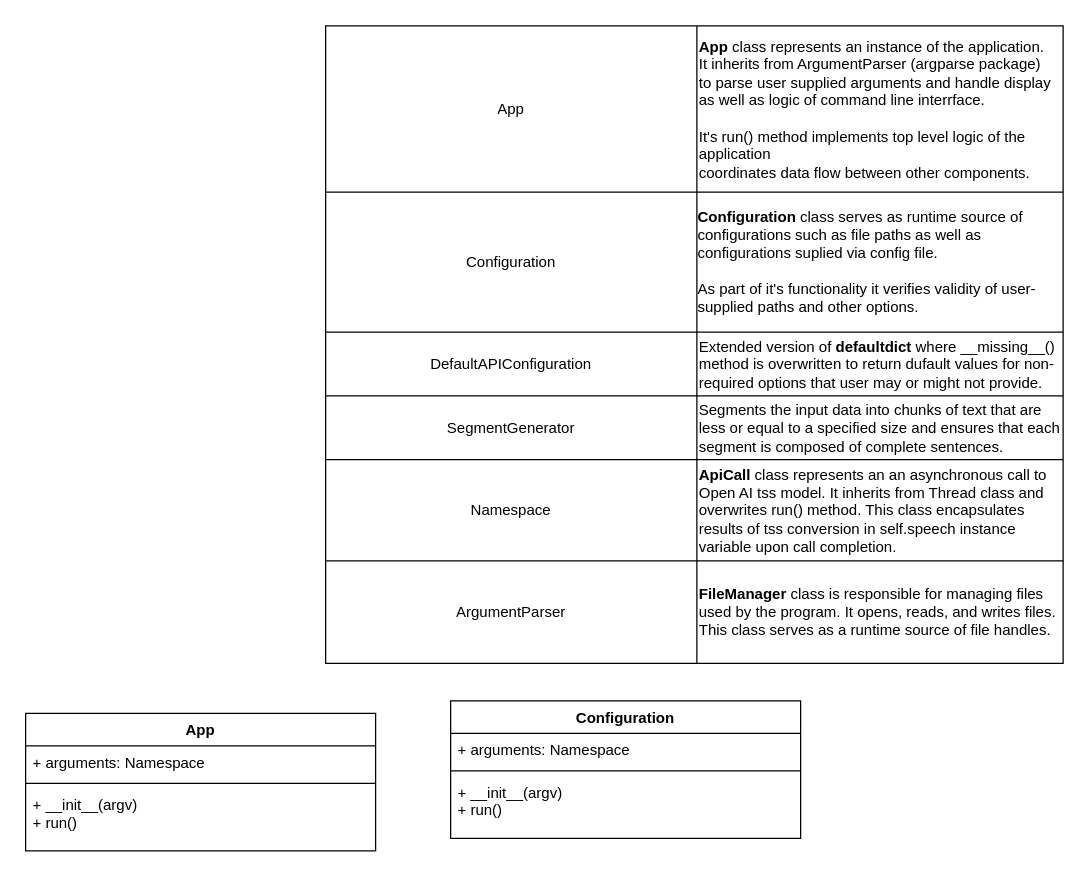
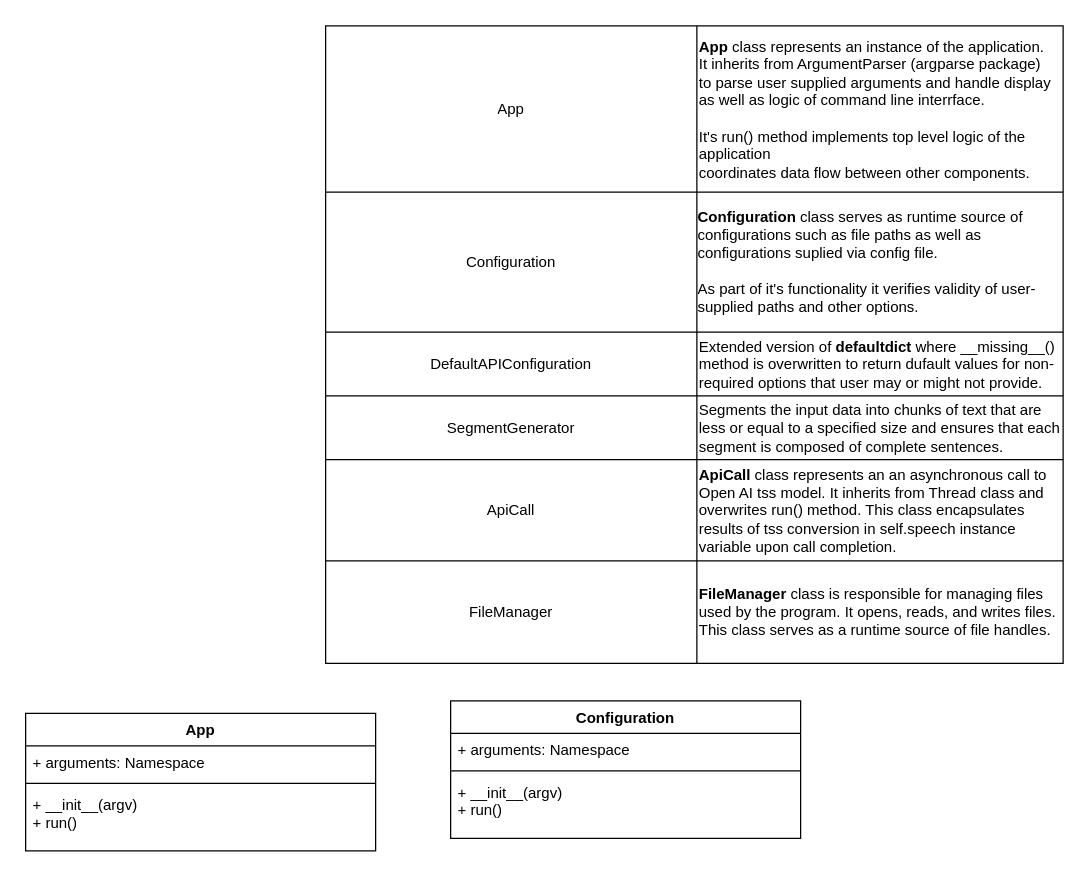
(511, 511) -> (511, 511)
(511, 612) -> (511, 612)
